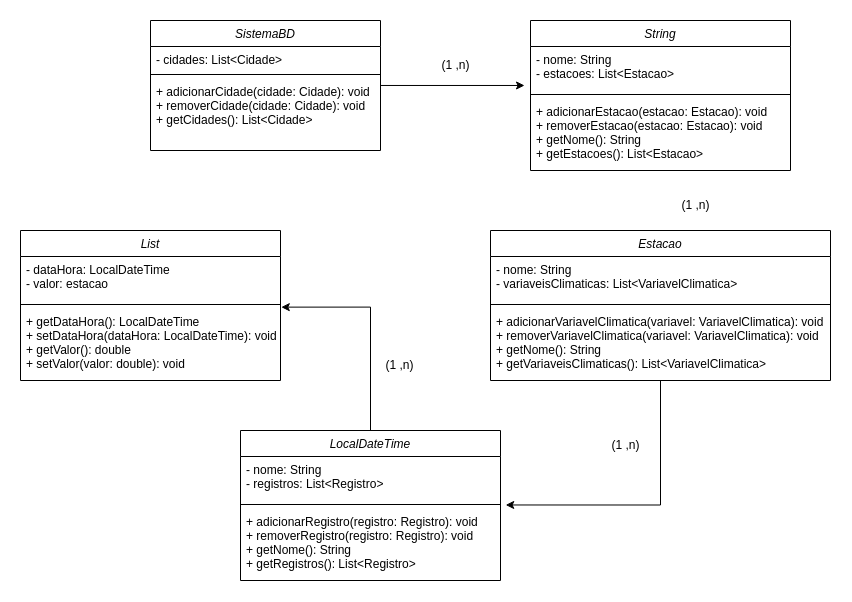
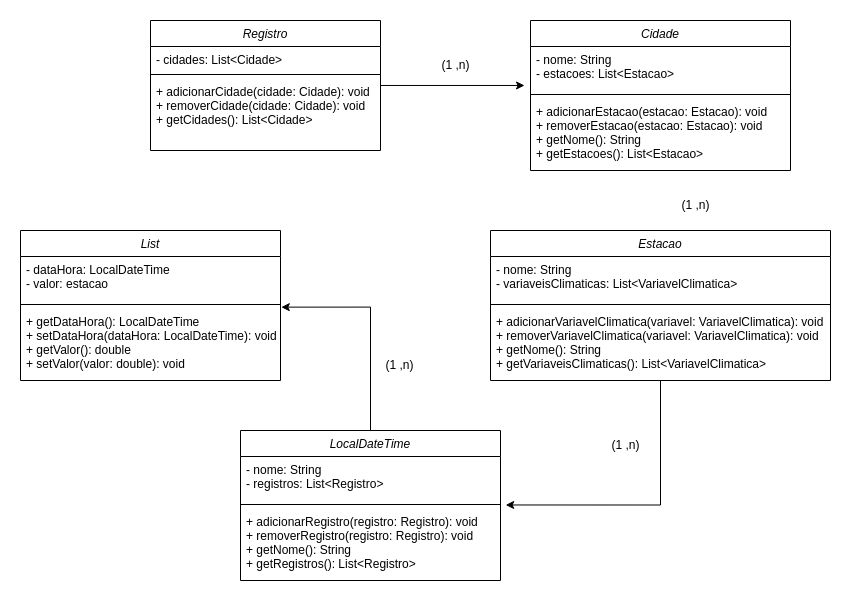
(265, 34) -> (265, 34)
(660, 34) -> (660, 34)
